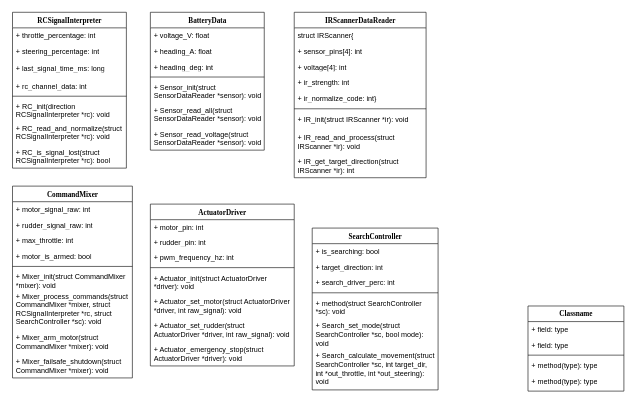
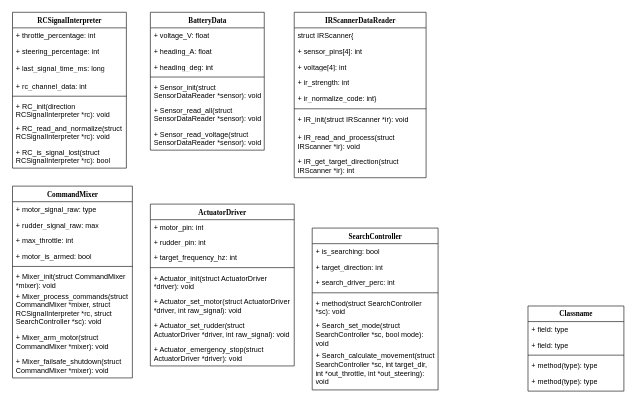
(57, 210) -> (60, 210)
(59, 226) -> (60, 226)
(197, 258) -> (203, 258)
